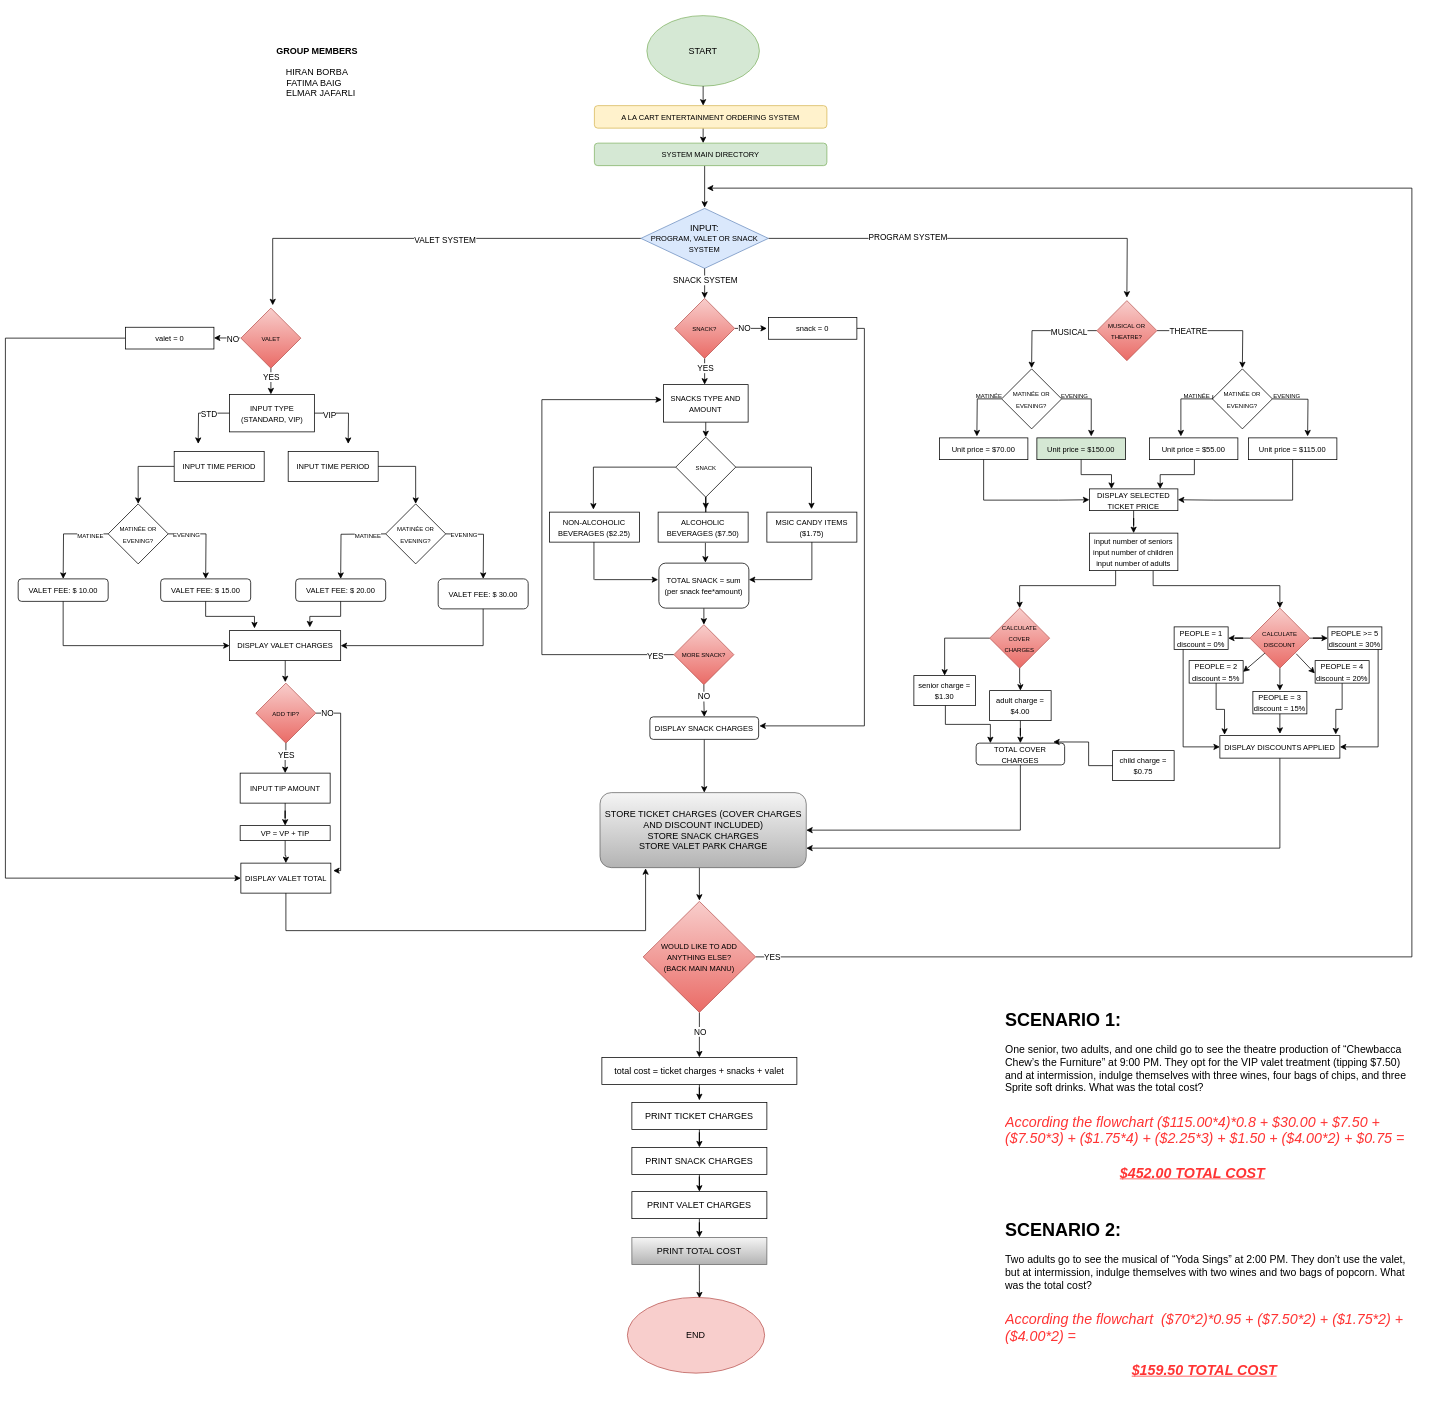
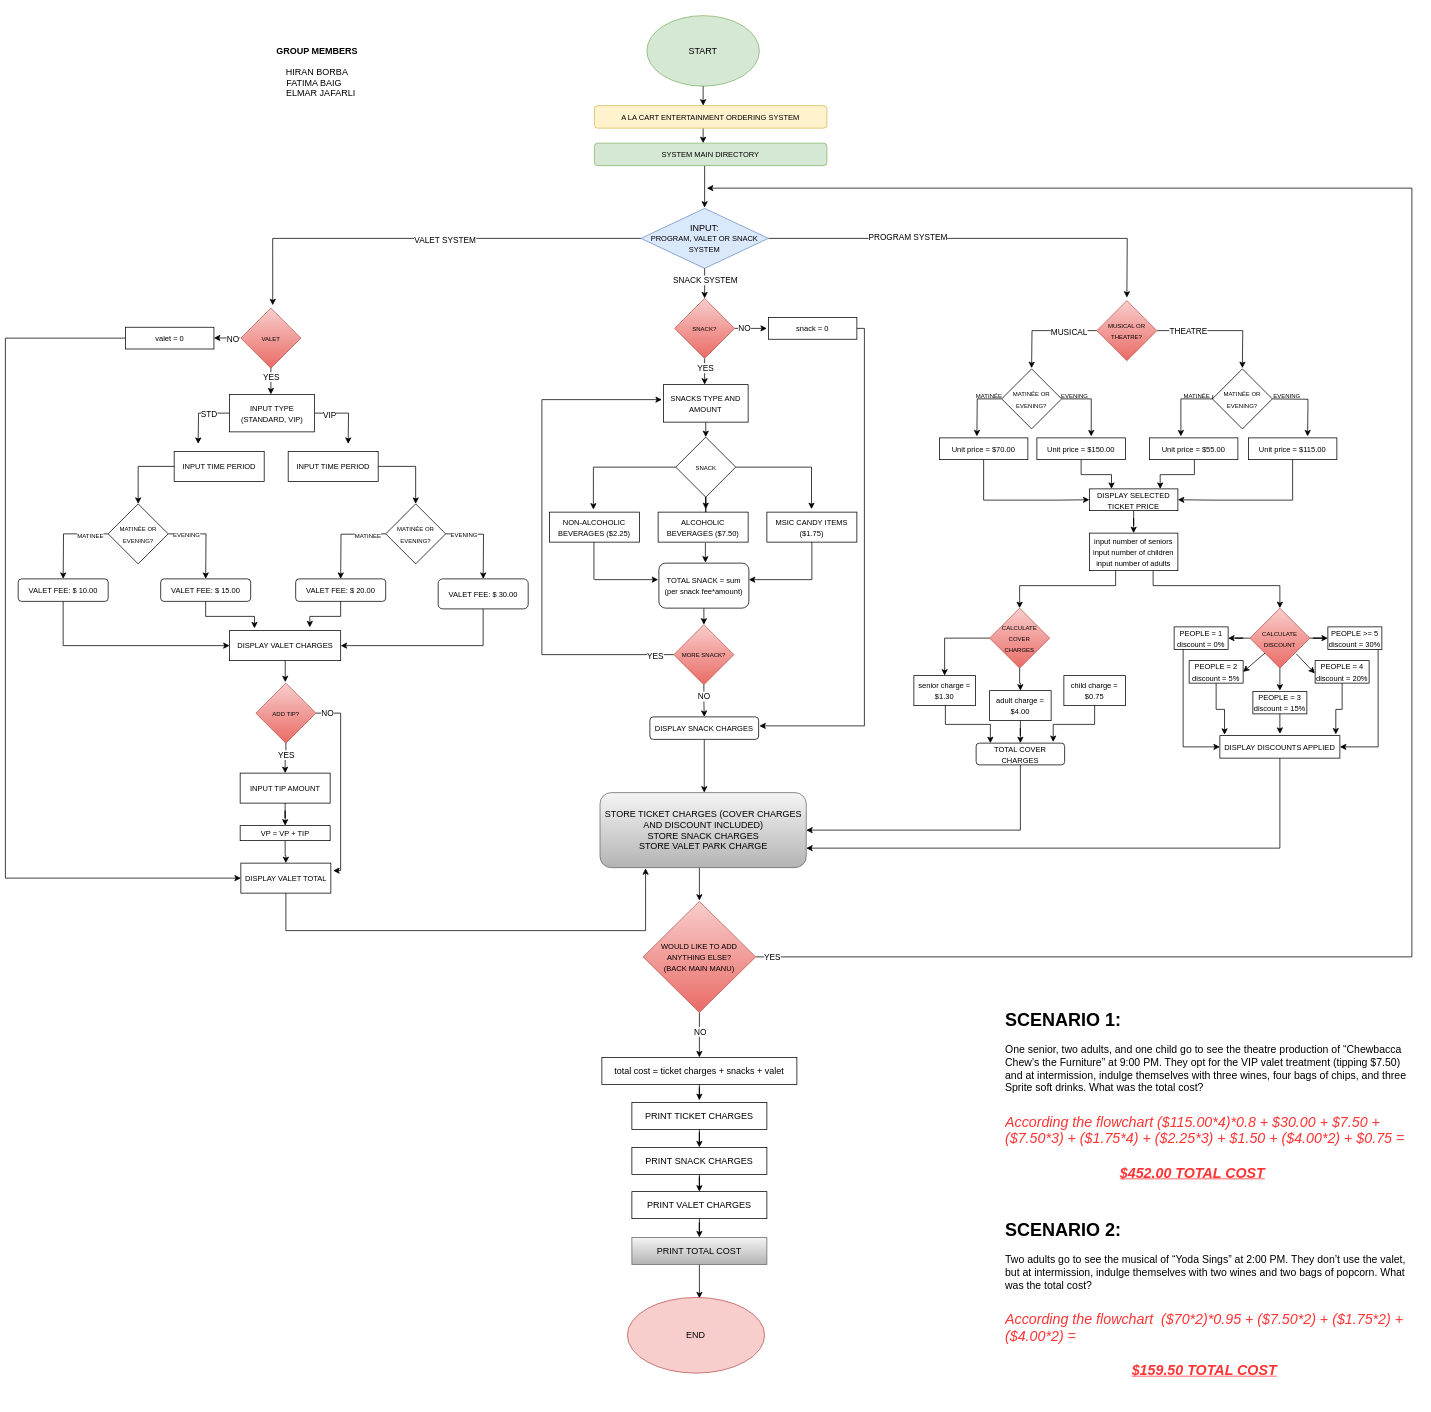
(1081, 449) -> (1081, 449)
(1143, 765) -> (1095, 690)
